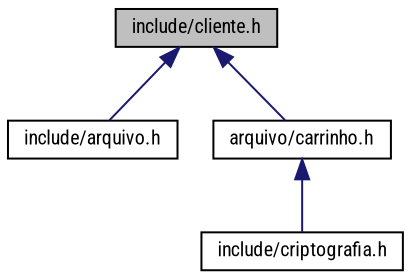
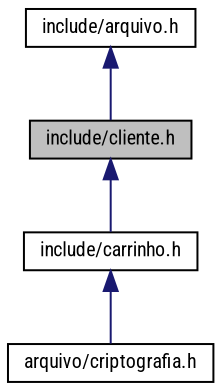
(137, 91) -> (111, 94)
(302, 140) -> (111, 251)
(302, 251) -> (111, 363)
